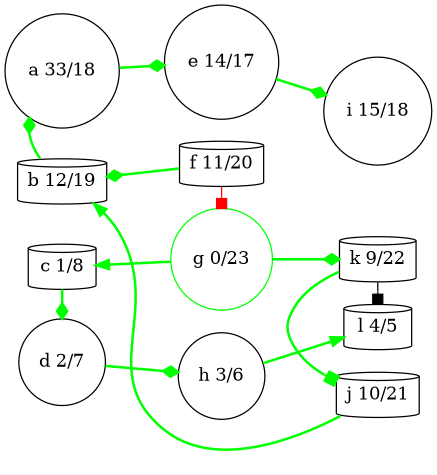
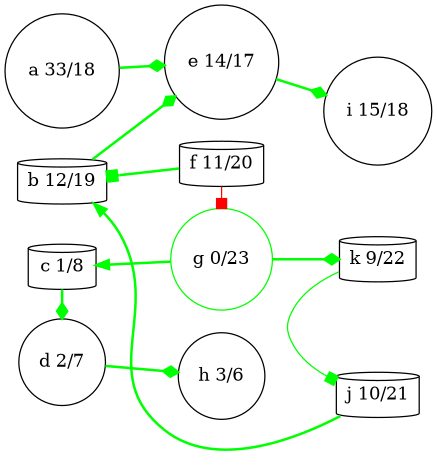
(33, 146) -> (128, 132)
(149, 172) -> (149, 172)
(295, 306) -> (295, 306)
(378, 327) -> none
